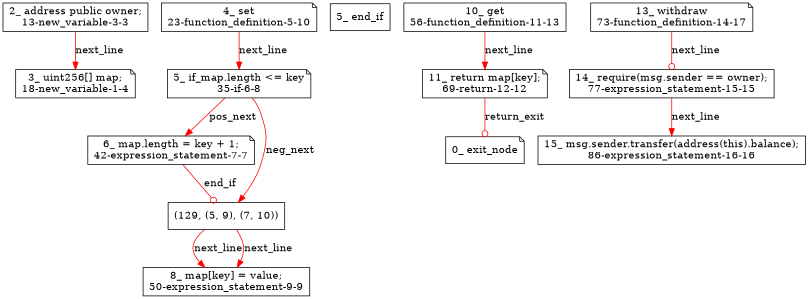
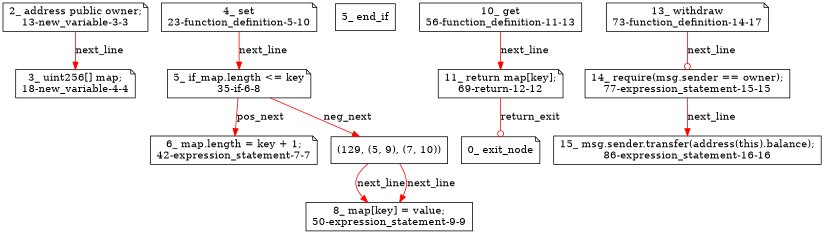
(75, 17) -> (75, 17)
(75, 84) -> (75, 84)
(197, 181) -> none
